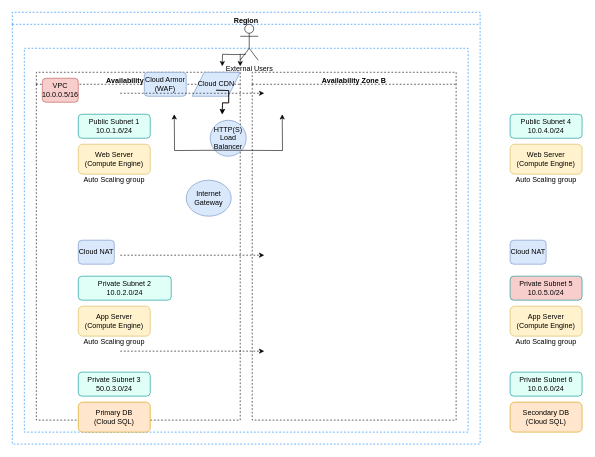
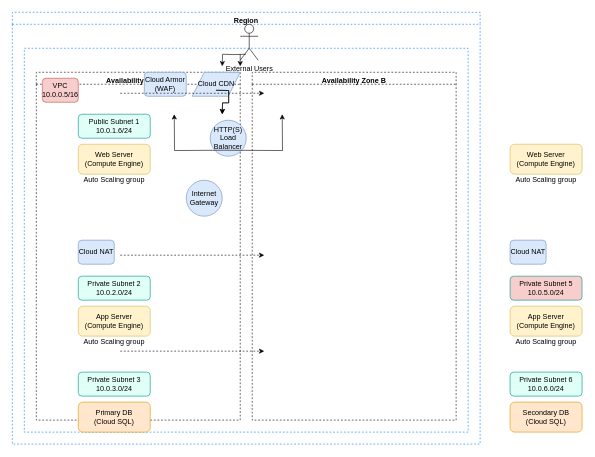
(546, 126) -> none
(209, 198) -> (204, 198)
(125, 288) -> (114, 288)
(114, 384) -> (114, 384)
